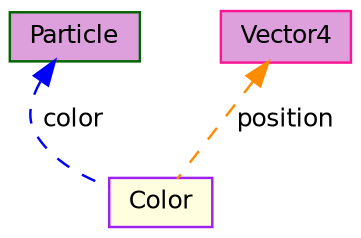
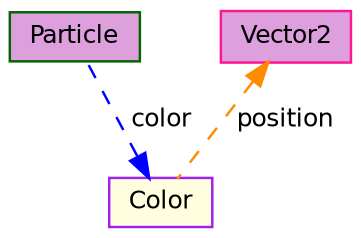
(286, 37) -> (286, 37)
(47, 148) -> (112, 108)
